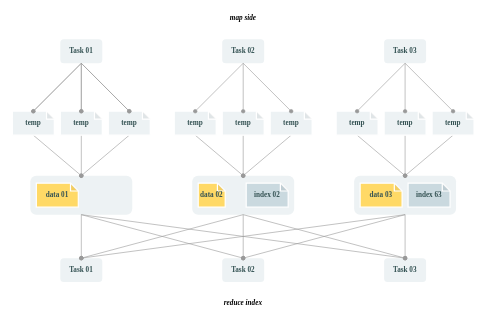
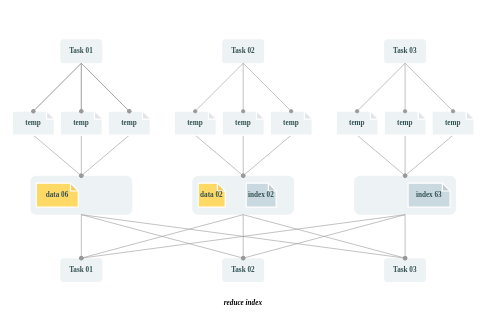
(243, 18) -> none
(57, 195) -> (57, 195)
(267, 195) -> (261, 195)
(381, 195) -> none
